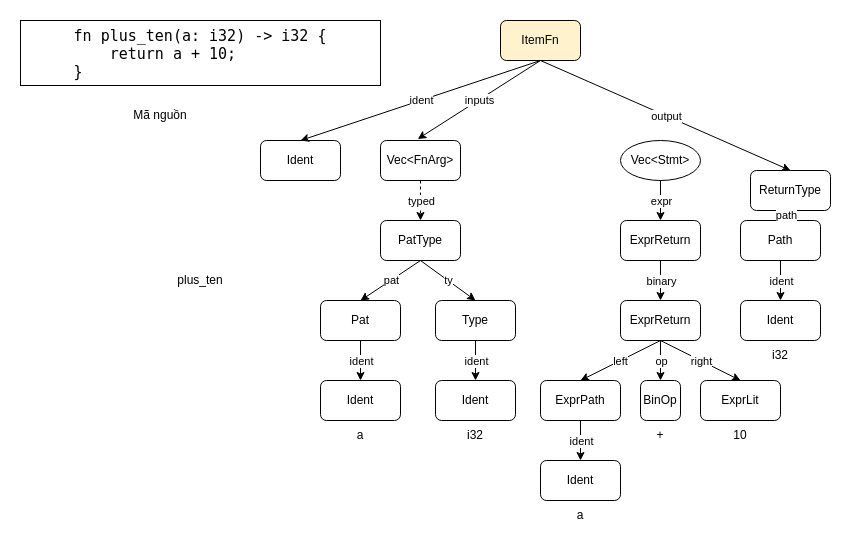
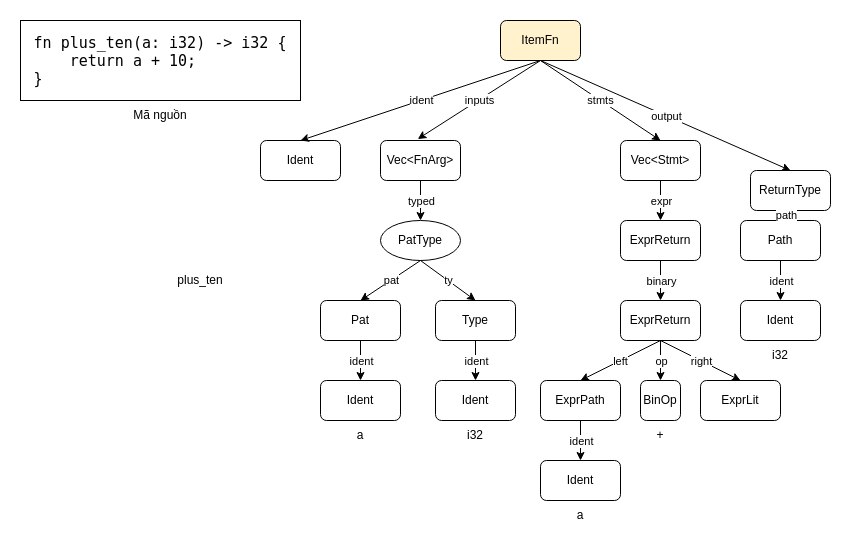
(201, 53) -> (161, 61)
none -> (599, 100)
(661, 161) -> (661, 161)
(421, 188) -> (421, 188)
(421, 241) -> (421, 241)
(741, 436) -> none
